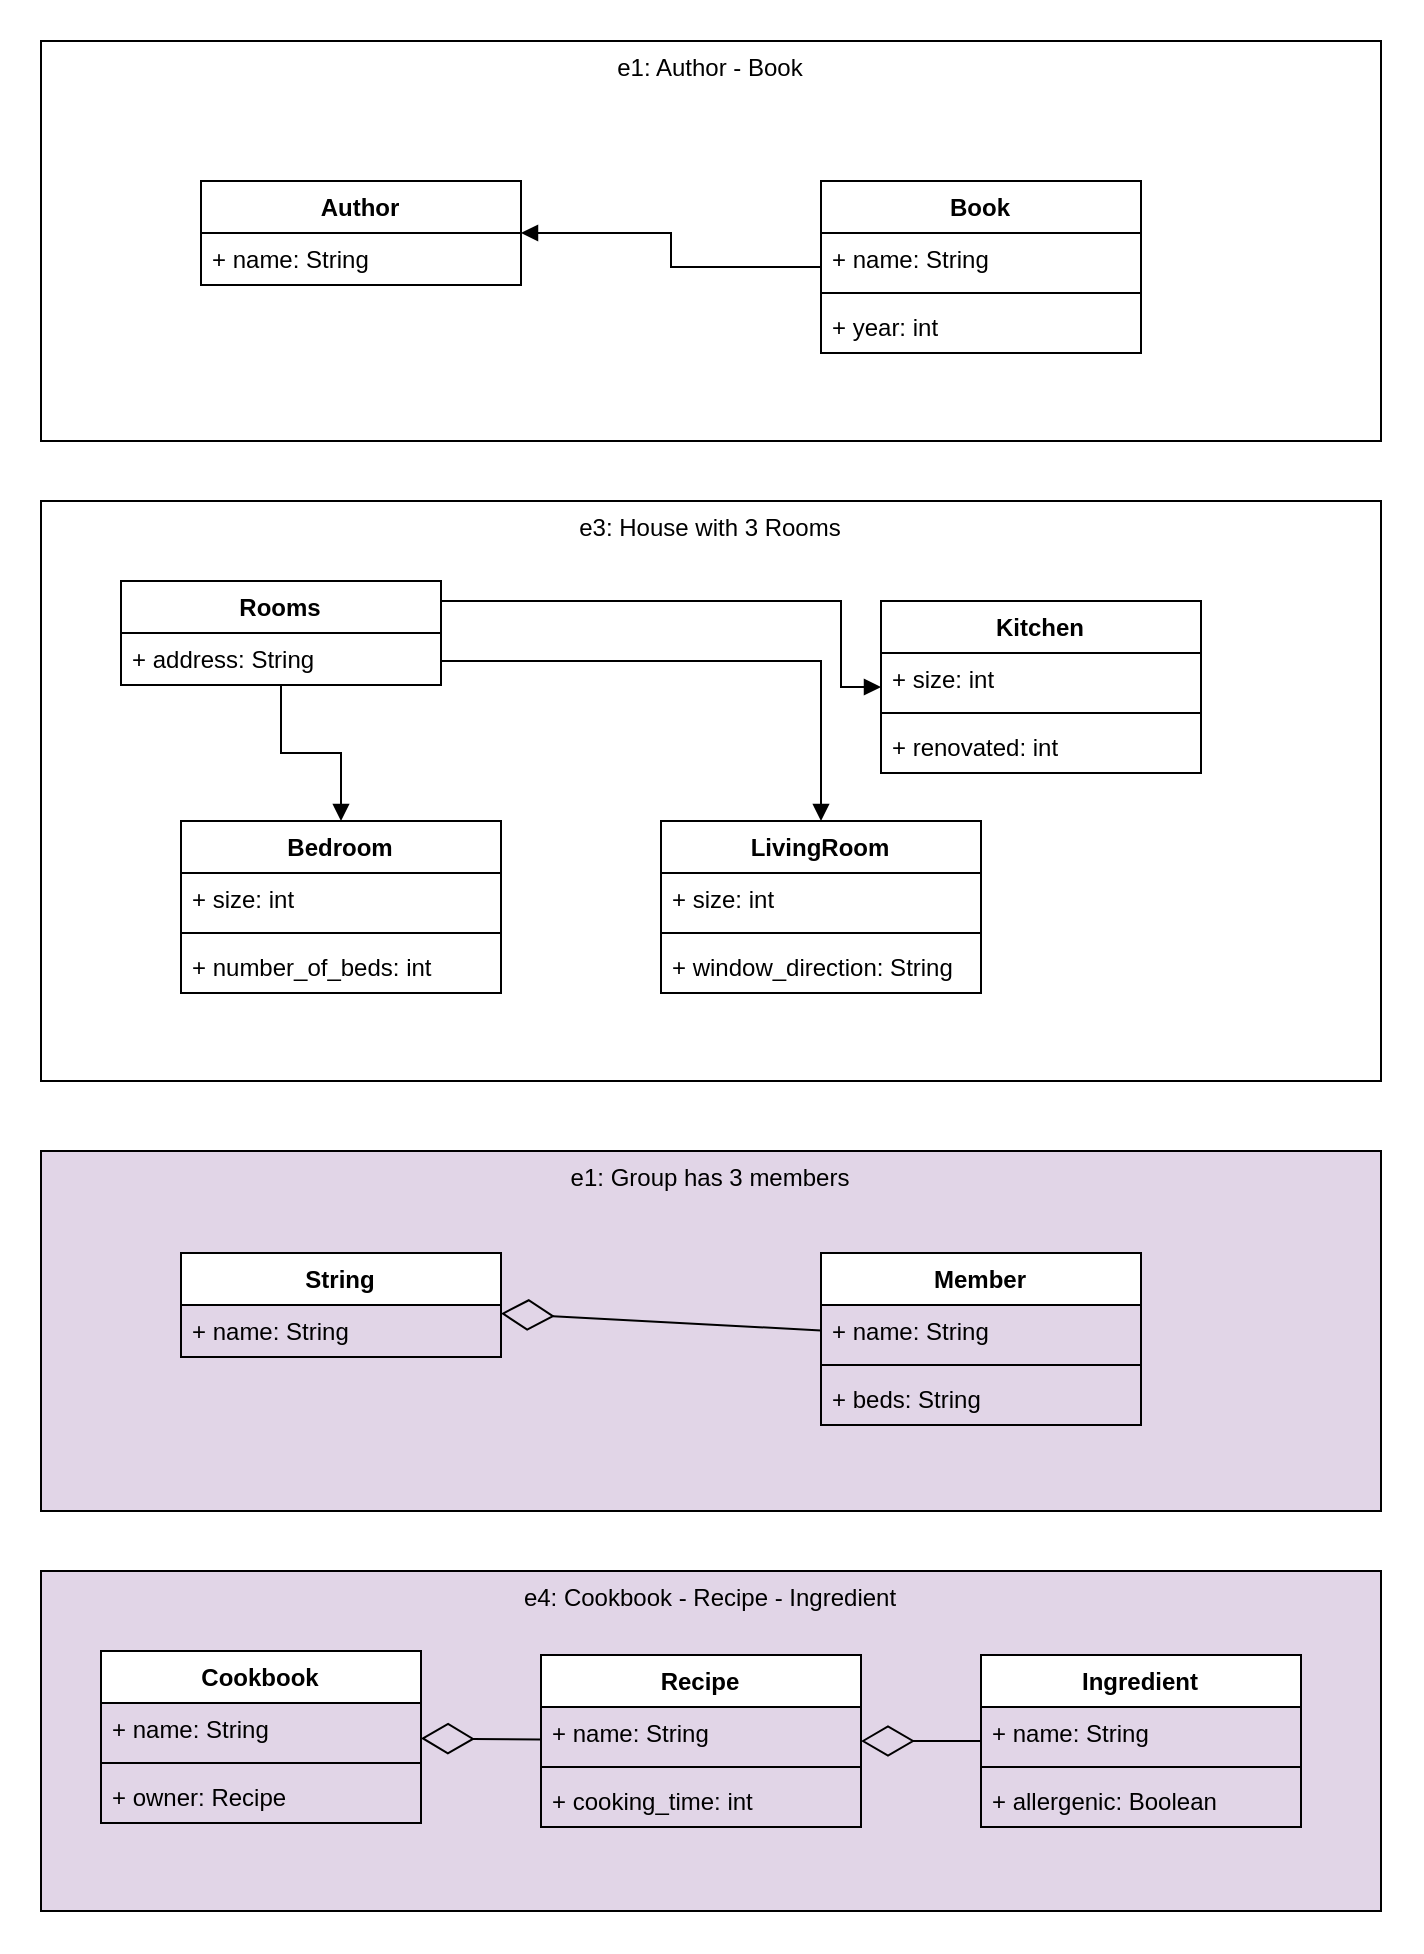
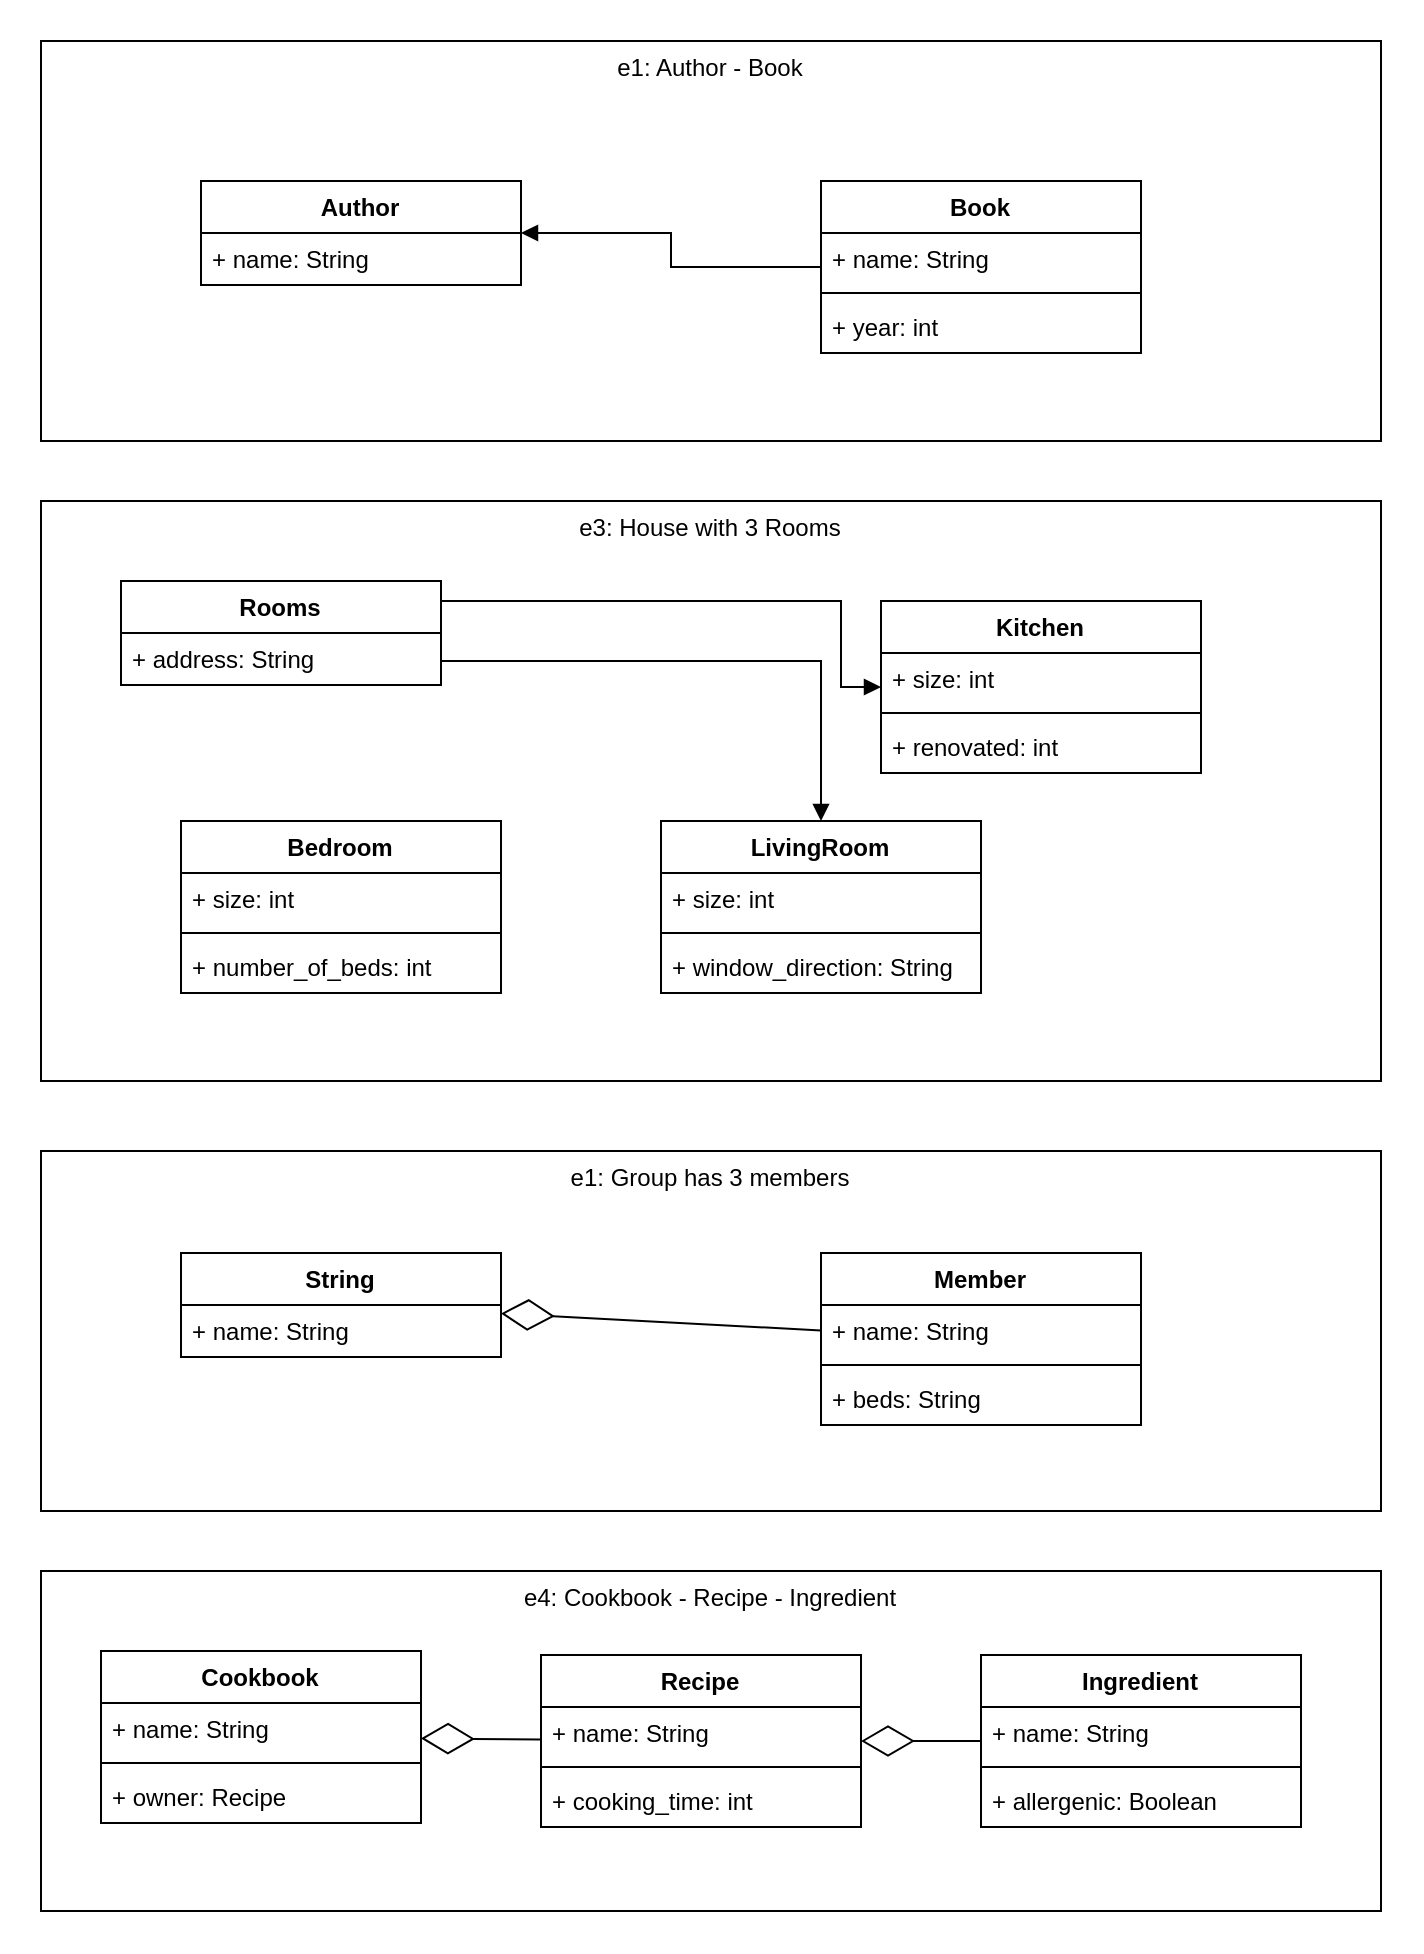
(304, 753) -> none
(711, 1331) -> (711, 1331)
(711, 1741) -> (711, 1741)
